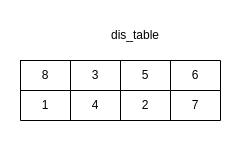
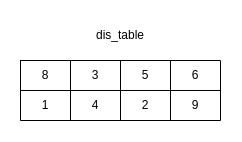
(136, 36) -> (121, 36)
(196, 106) -> (196, 106)
